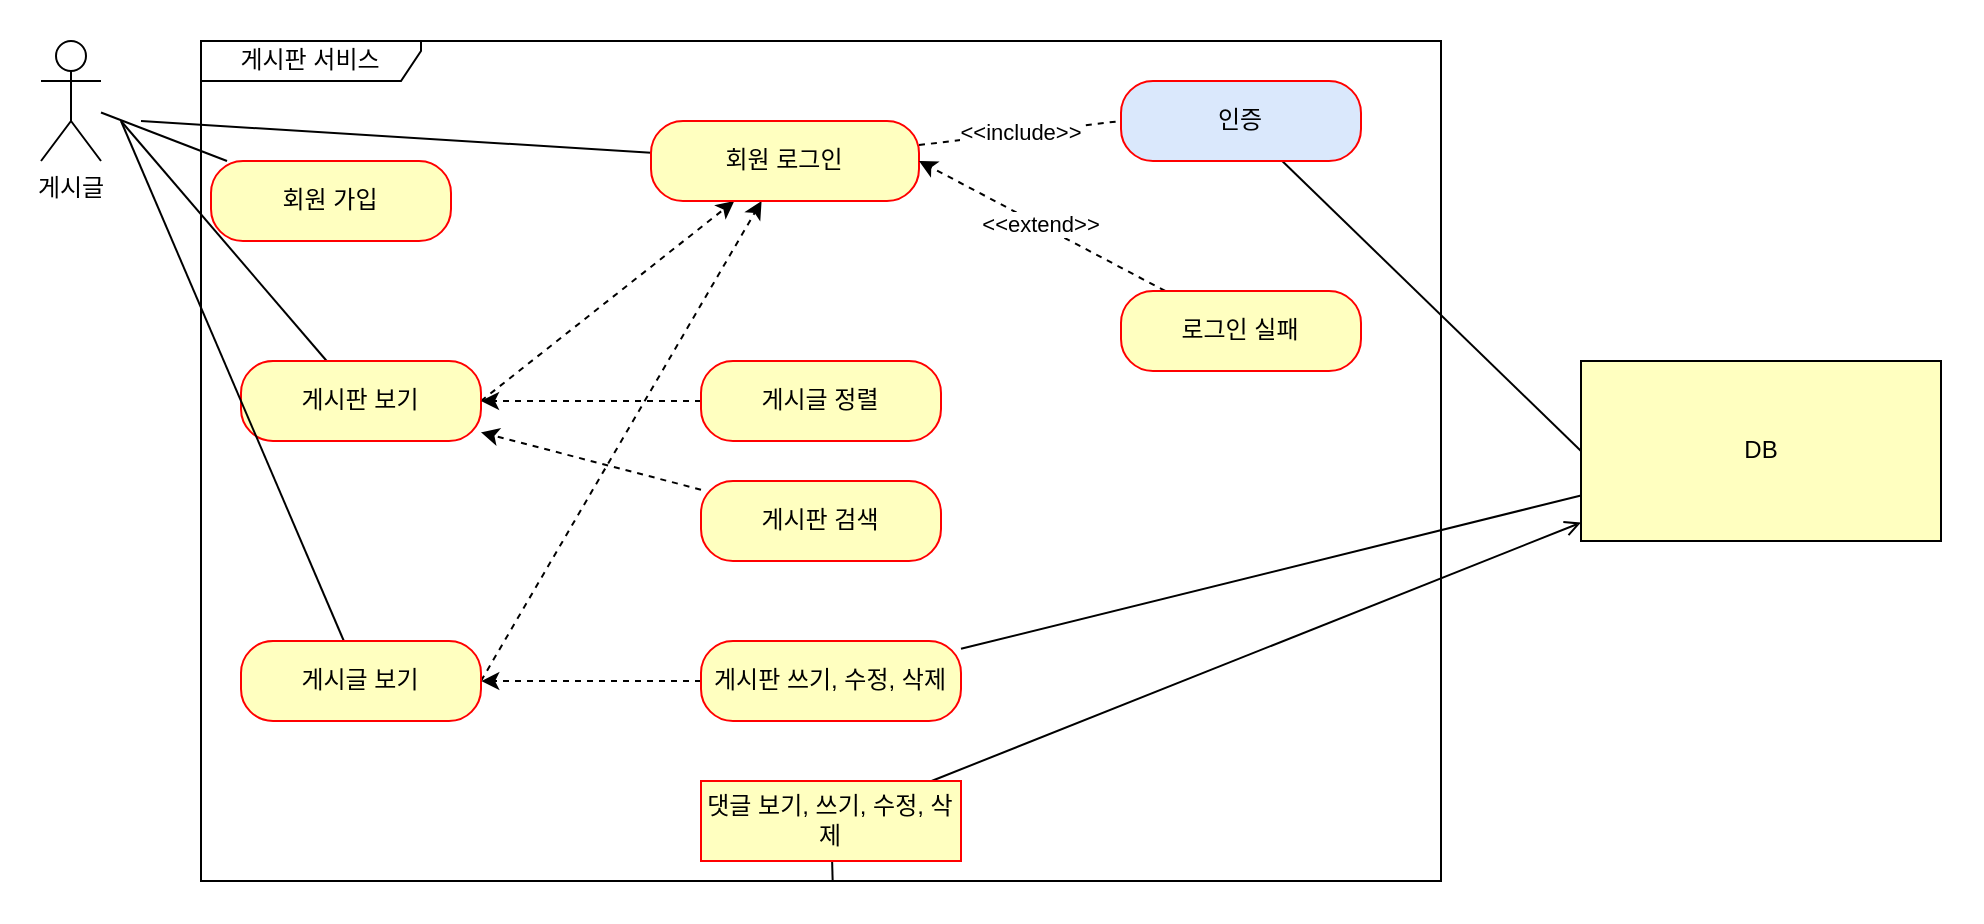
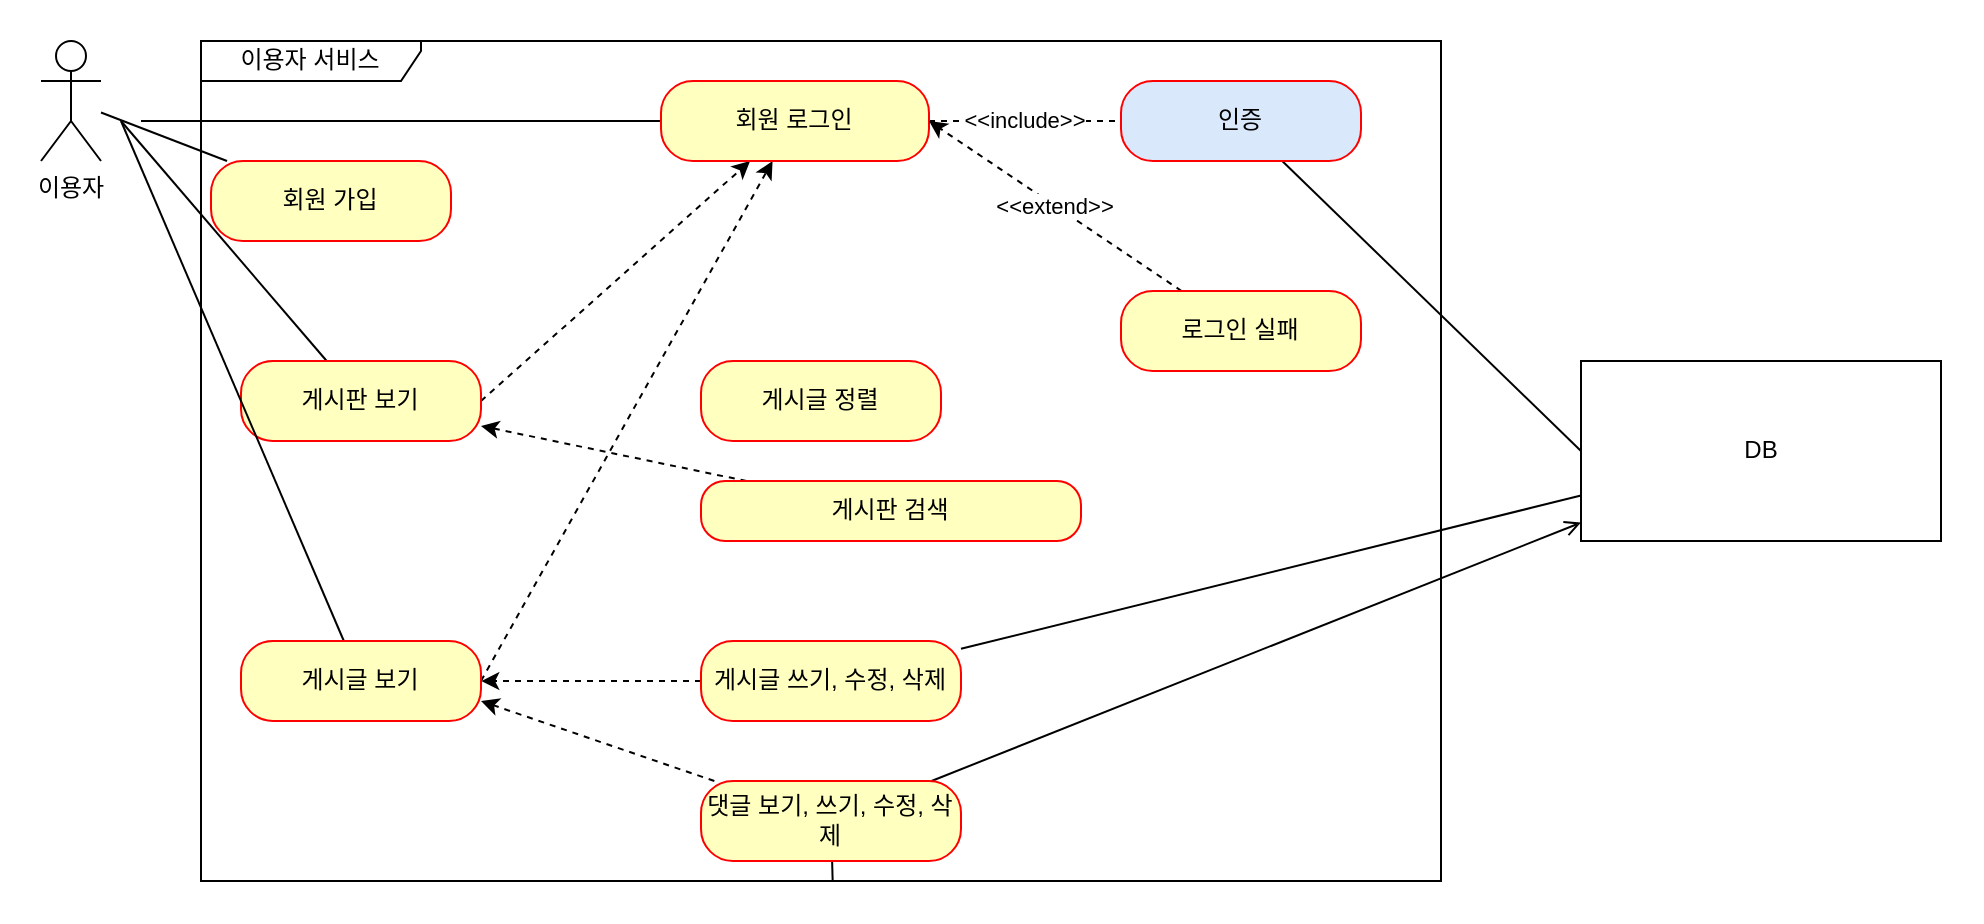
(311, 61) -> (311, 61)
(785, 161) -> (795, 121)
(72, 189) -> (72, 189)
(564, 401) -> none
(1761, 451) -> (1761, 451)
(821, 521) -> (891, 511)
(831, 681) -> (831, 681)
none -> (604, 743)
(831, 821) -> (831, 821)
